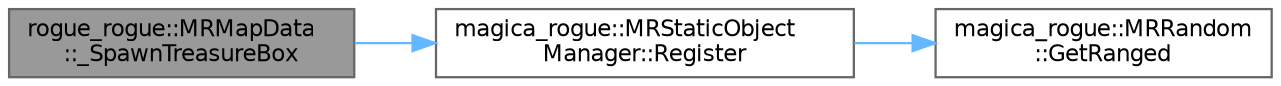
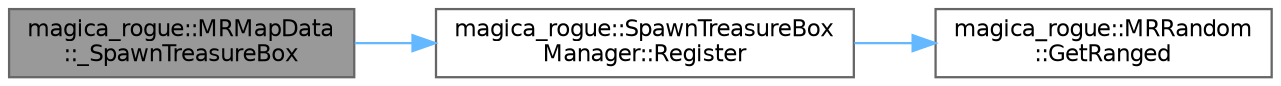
(182, 43) -> (182, 43)
(645, 43) -> (645, 43)
